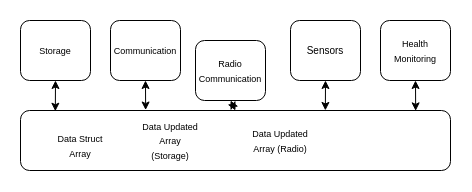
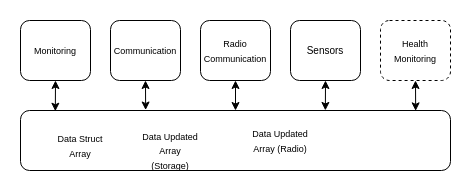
(56, 51) -> (56, 51)
(416, 51) -> (416, 51)
(231, 71) -> (236, 51)
(171, 141) -> (171, 151)
